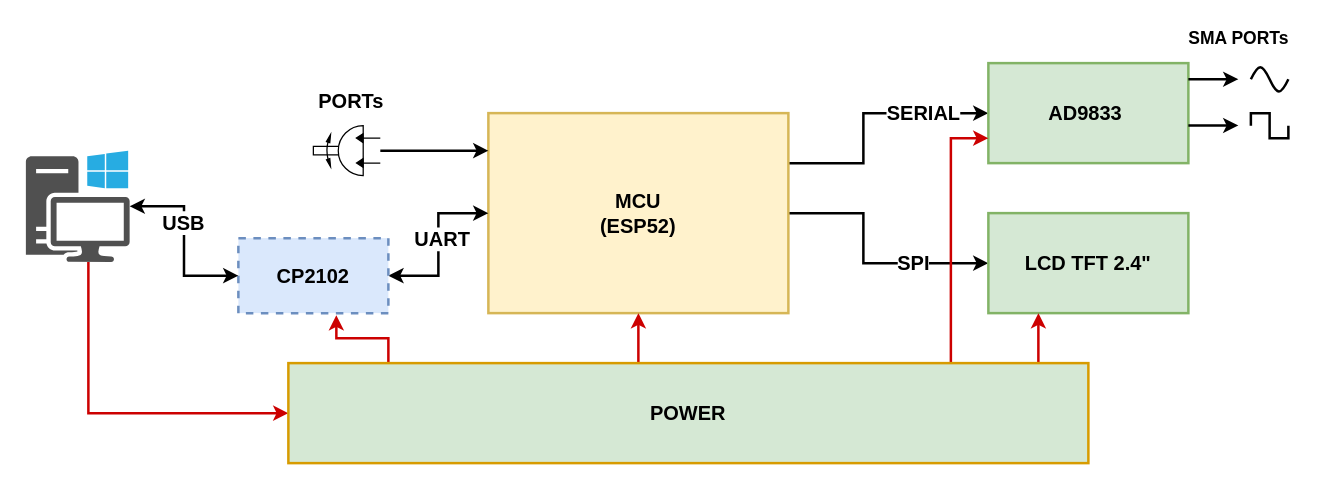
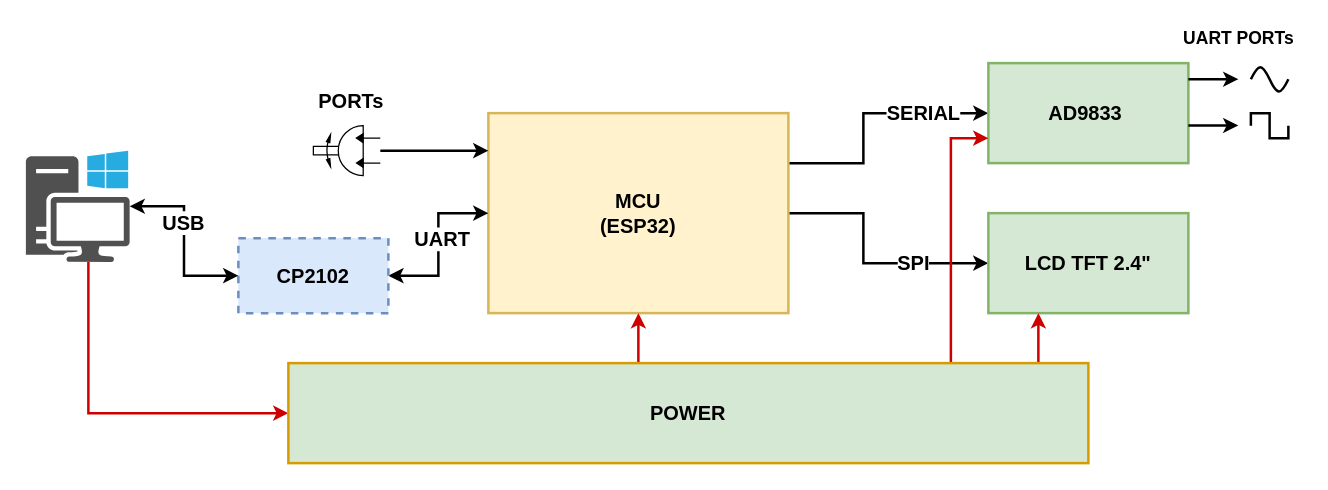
(1239, 38) -> (1239, 38)
(638, 213) -> (638, 213)
(369, 338) -> none
